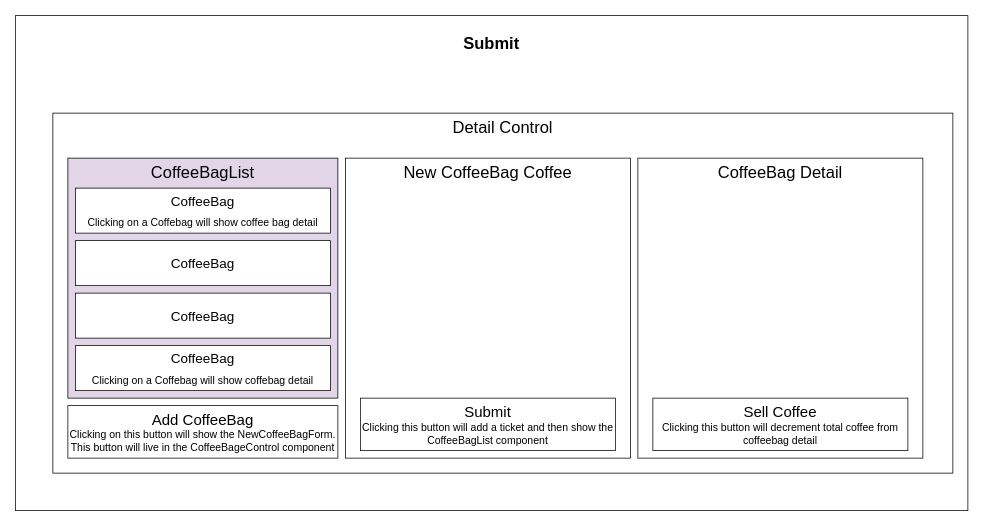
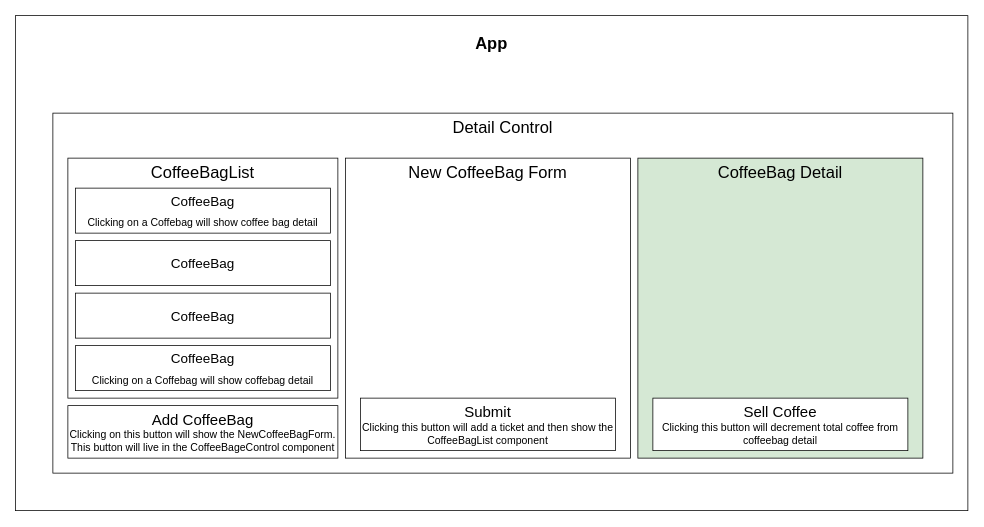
(492, 26) -> (492, 26)
(203, 169) -> (203, 169)
(488, 172) -> (488, 172)
(780, 308) -> (780, 308)
